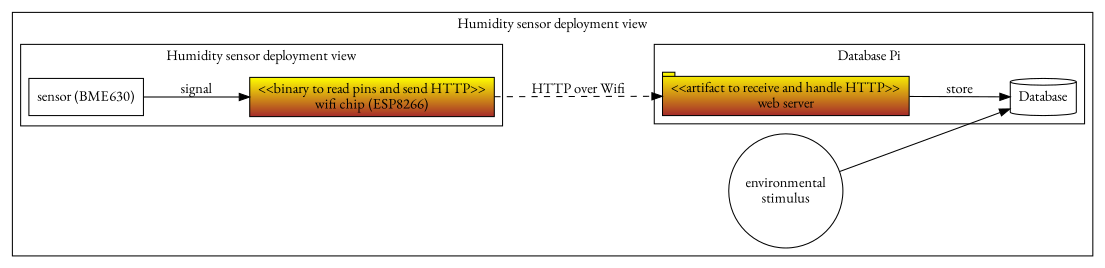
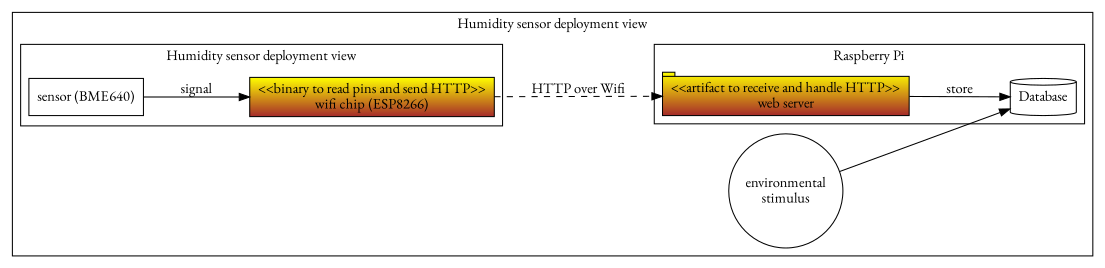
(869, 56) -> (869, 56)
(86, 97) -> (86, 97)
